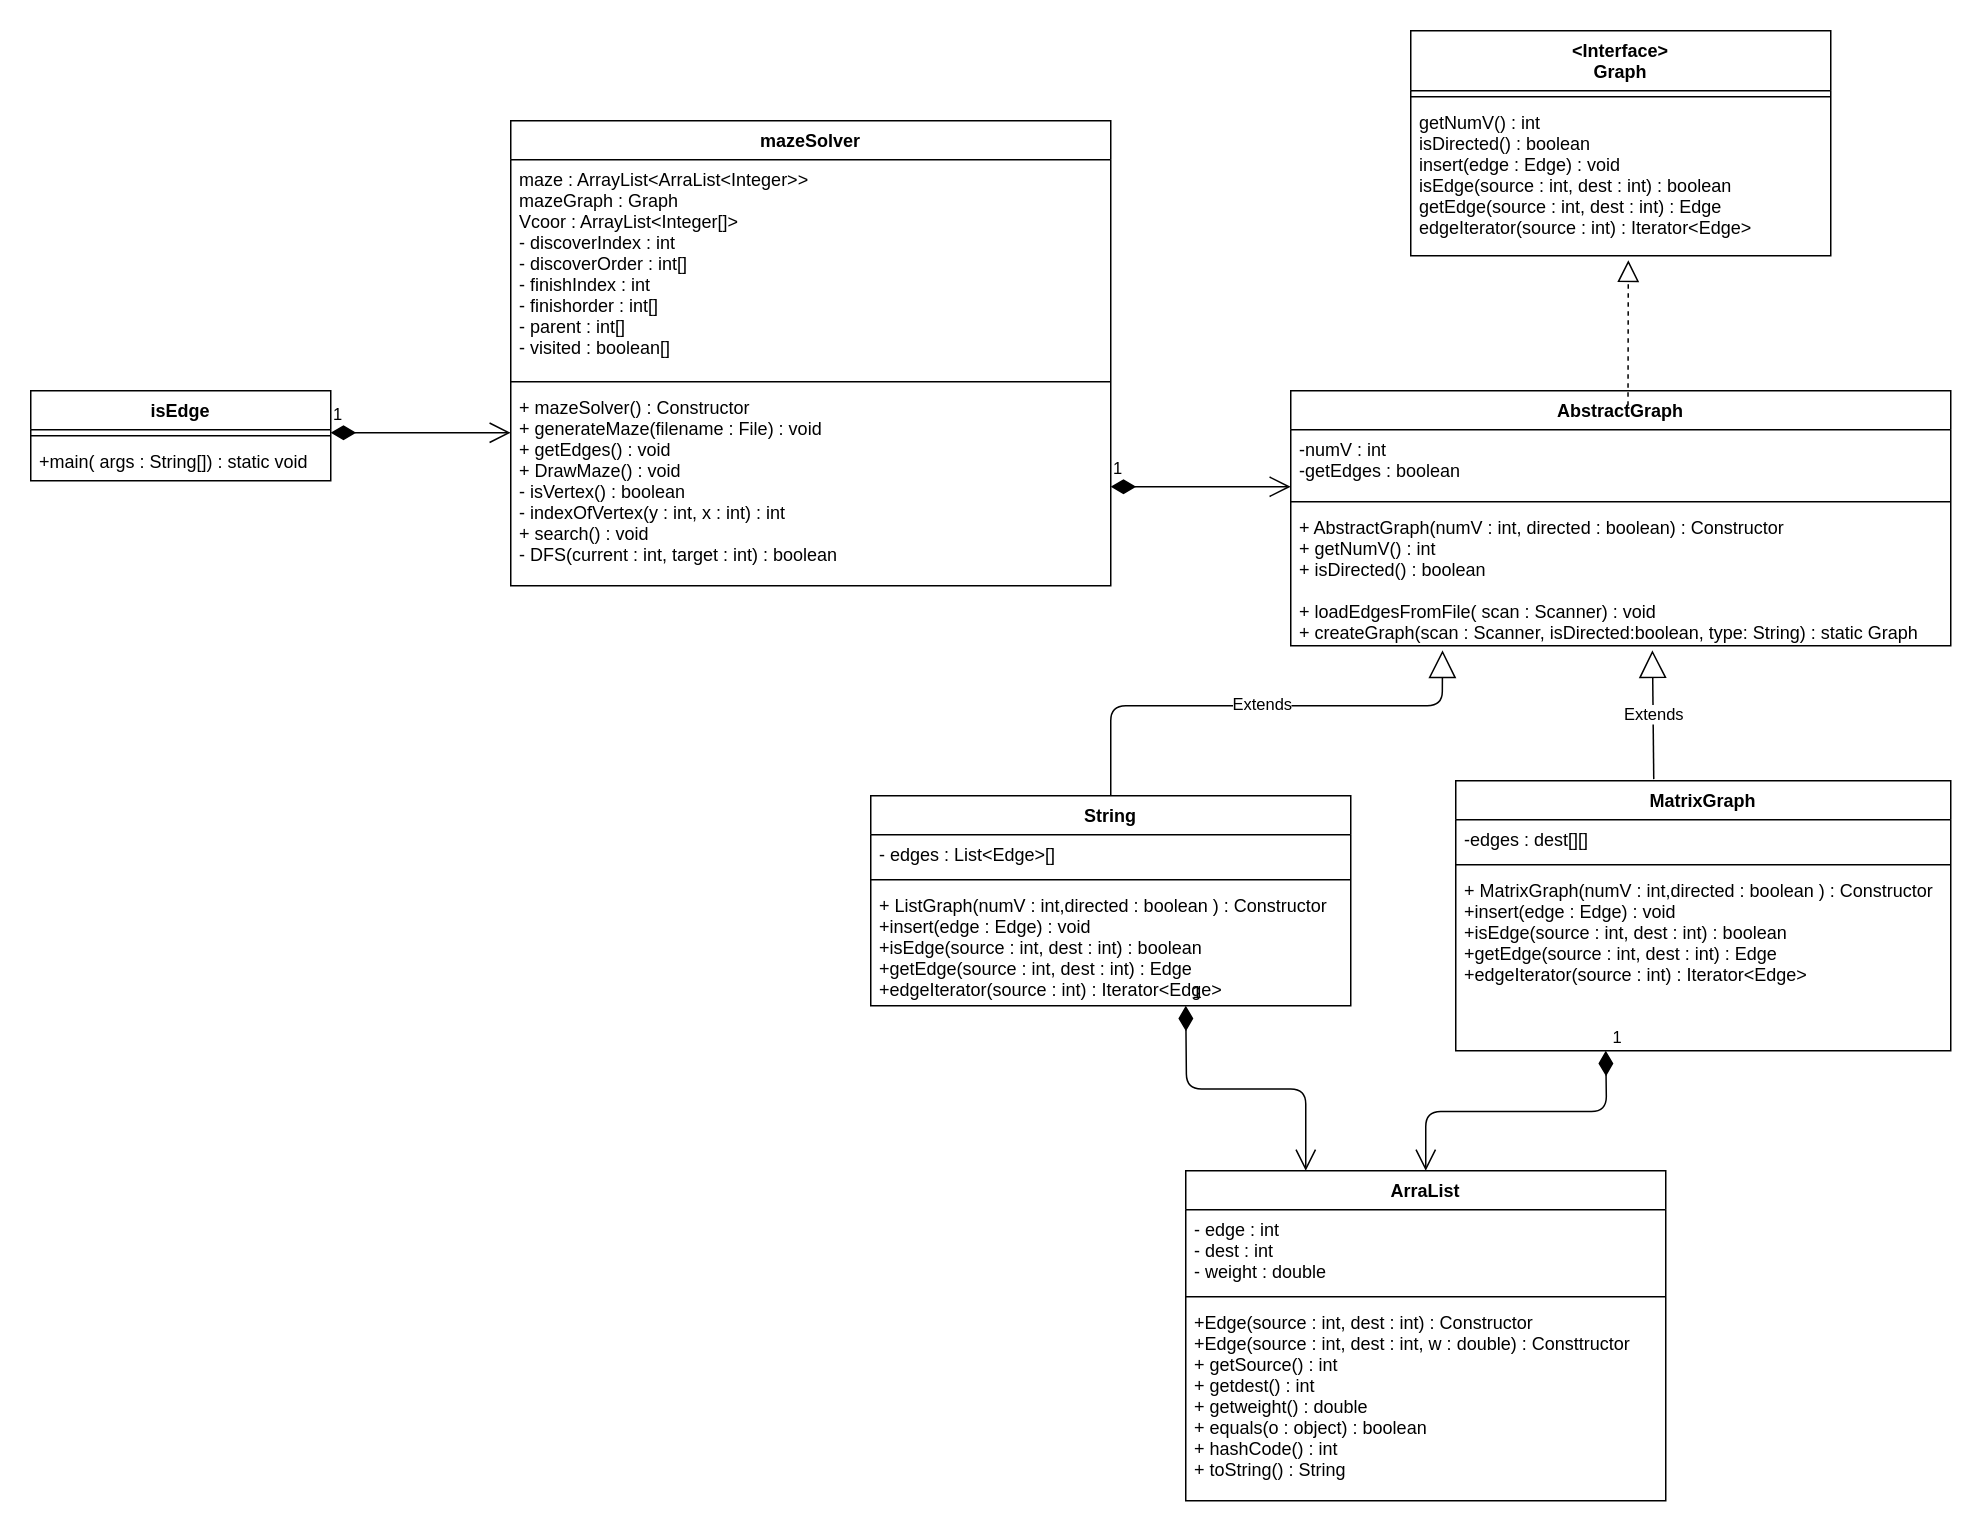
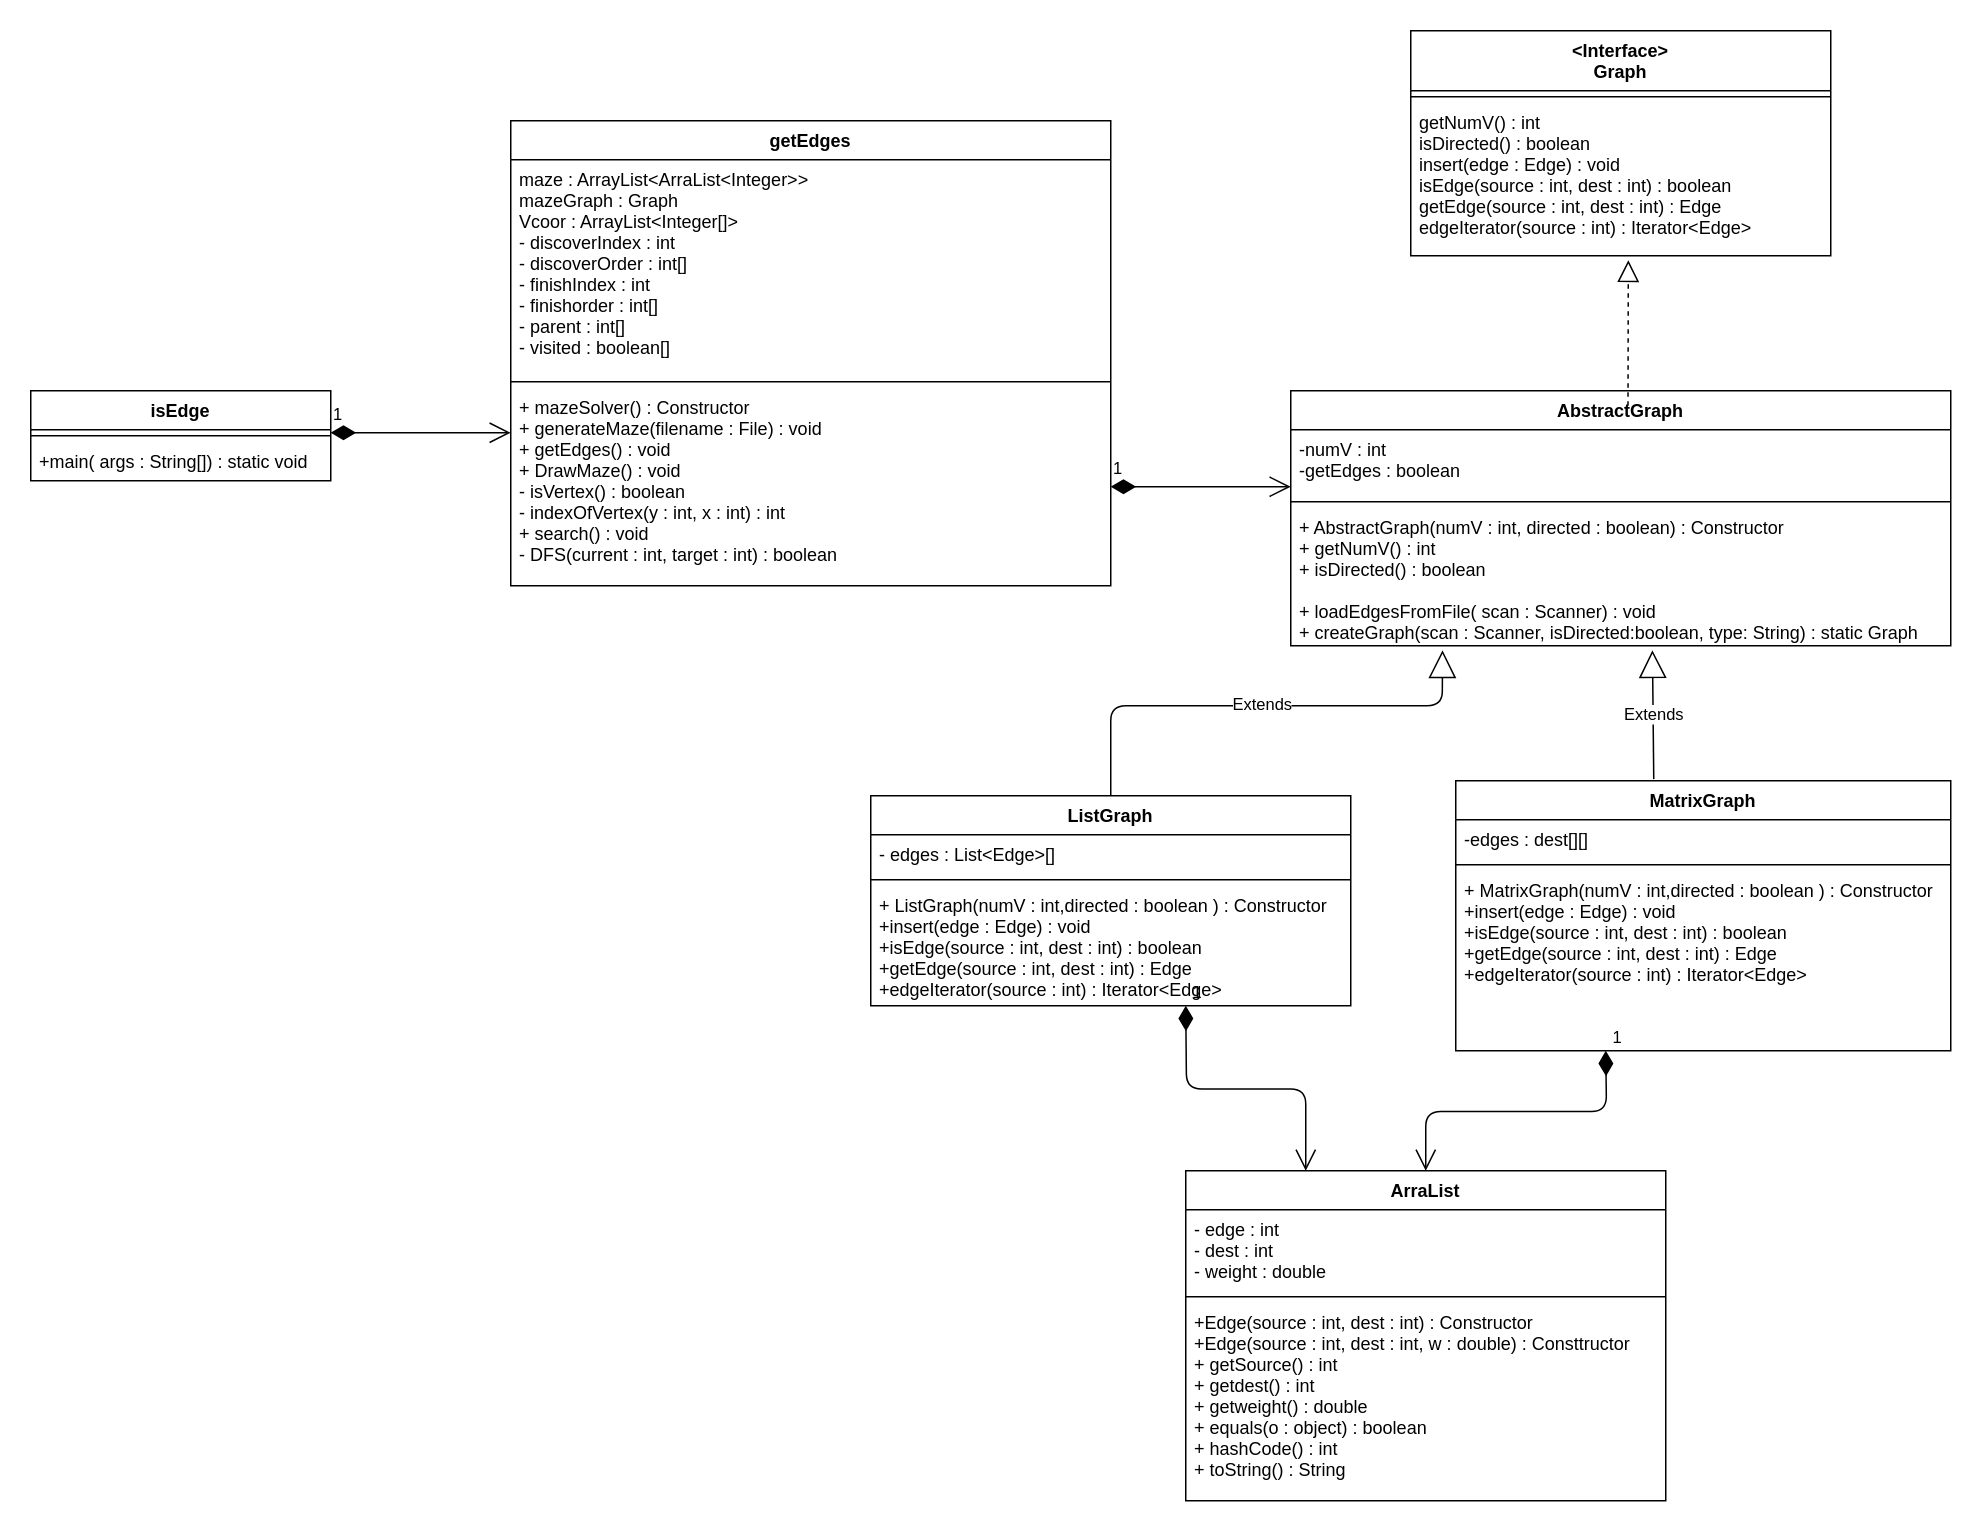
(810, 141) -> (810, 141)
(1110, 816) -> (1110, 816)
